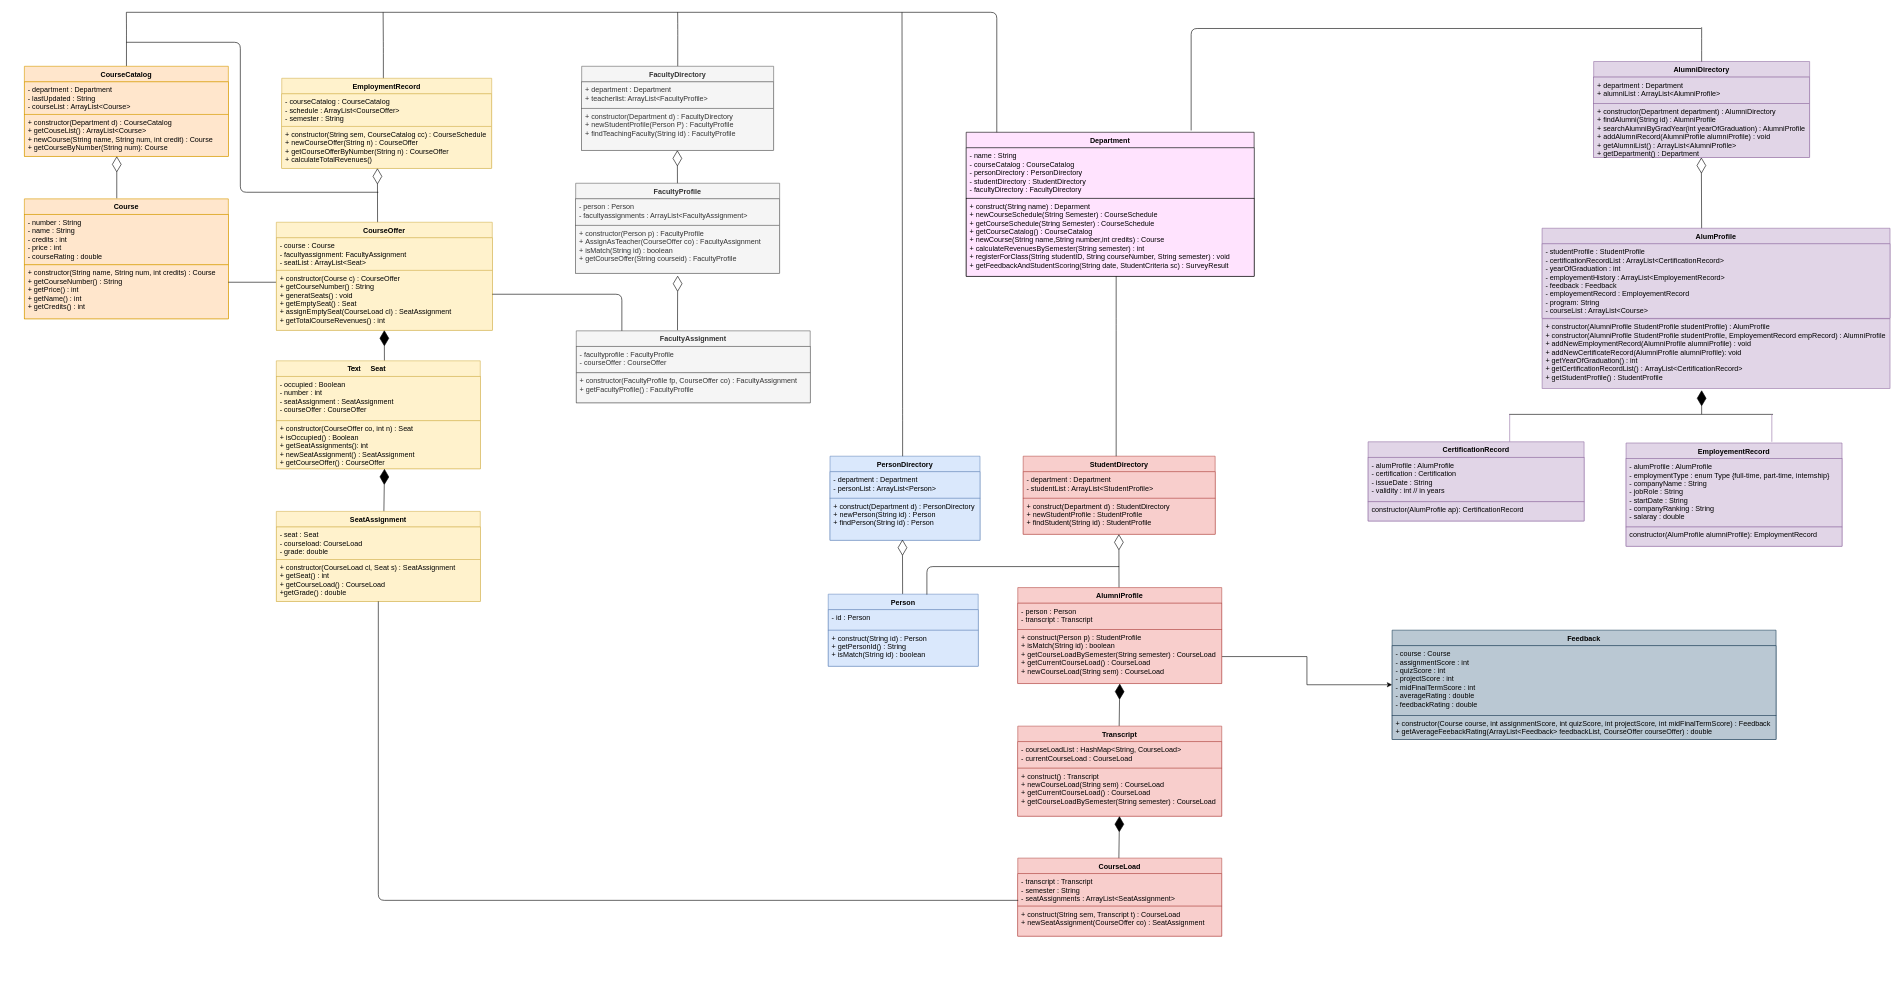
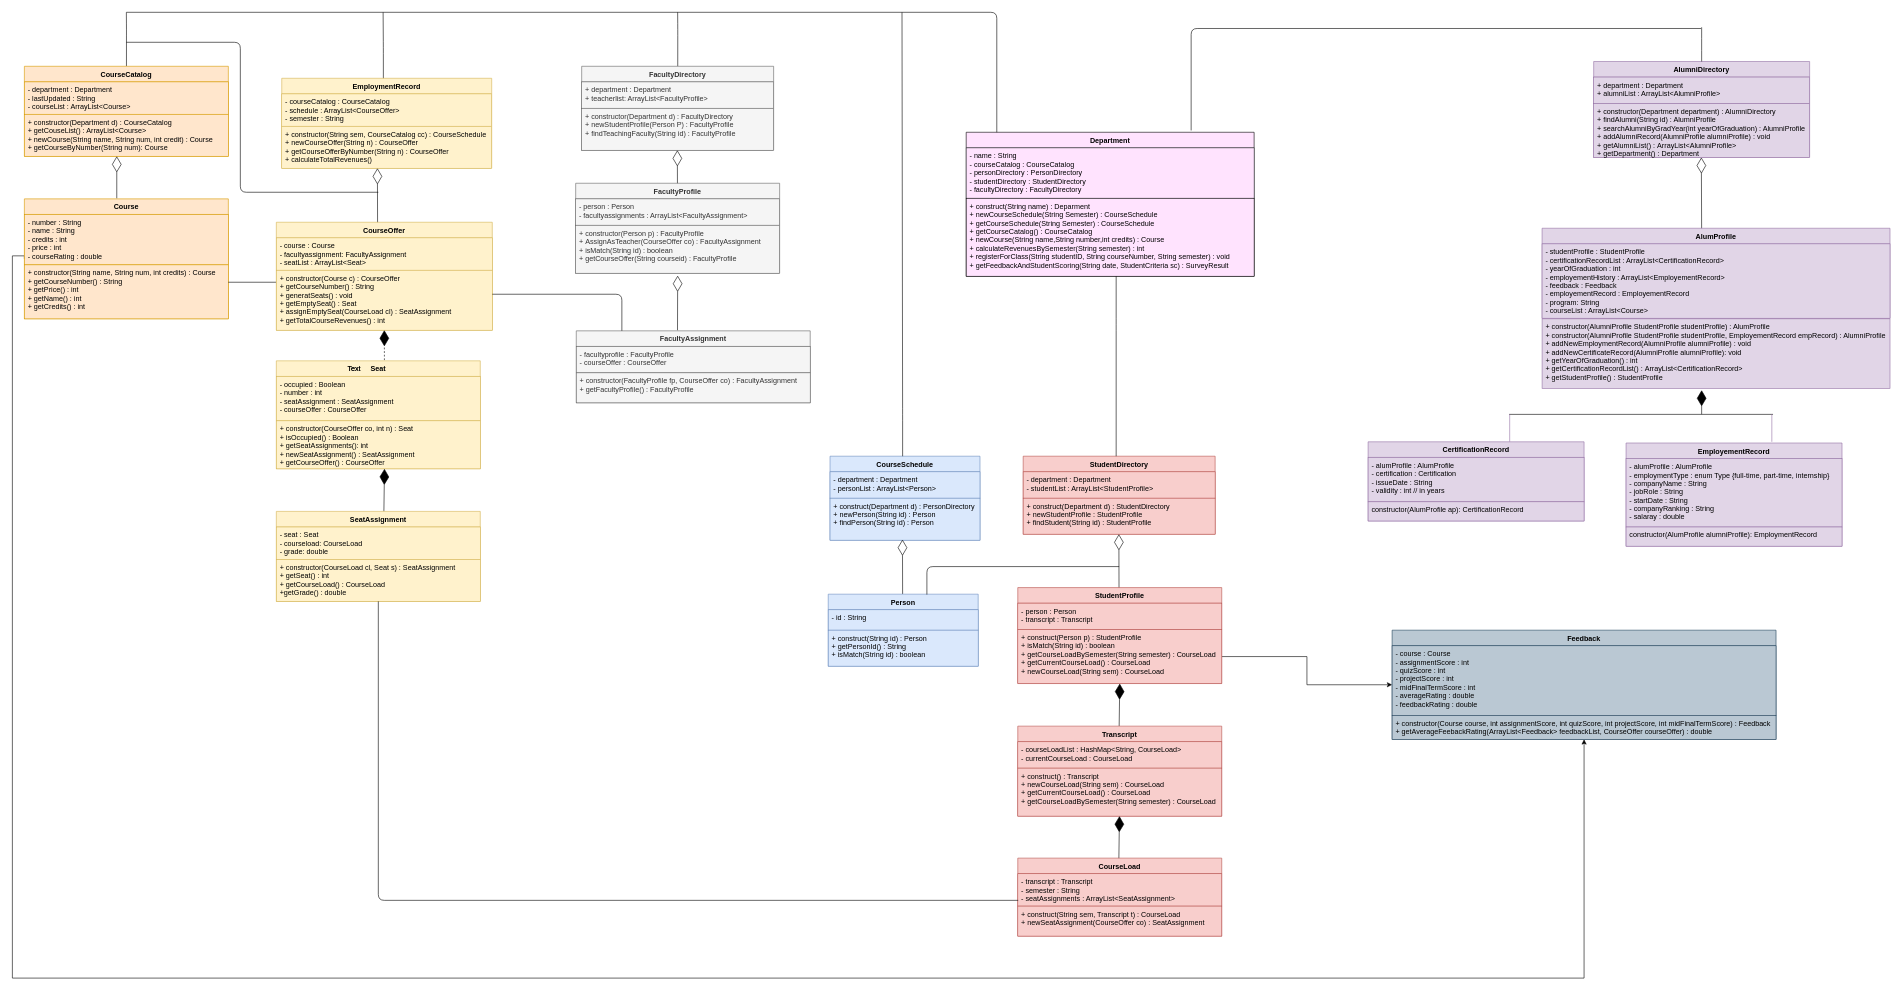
(384, 352) -> (384, 352)
(905, 464) -> (905, 464)
(1120, 596) -> (1120, 596)
none -> (12, 617)
(853, 618) -> (852, 618)
